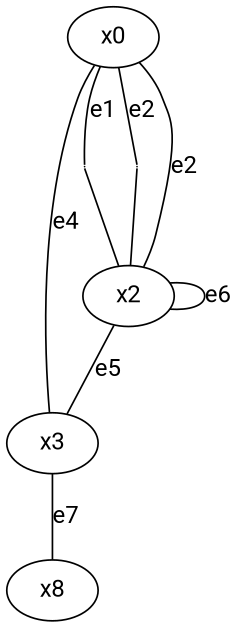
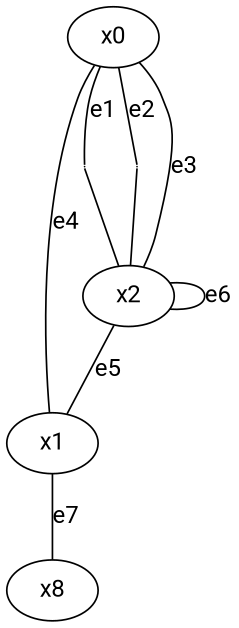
(184, 167) -> (184, 167)
(52, 443) -> (52, 443)
